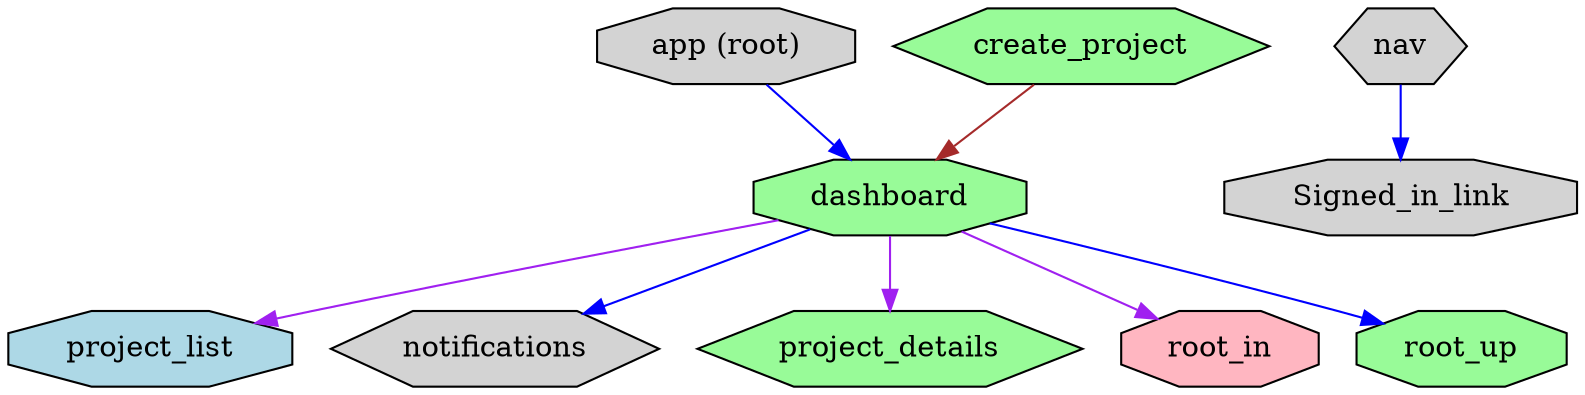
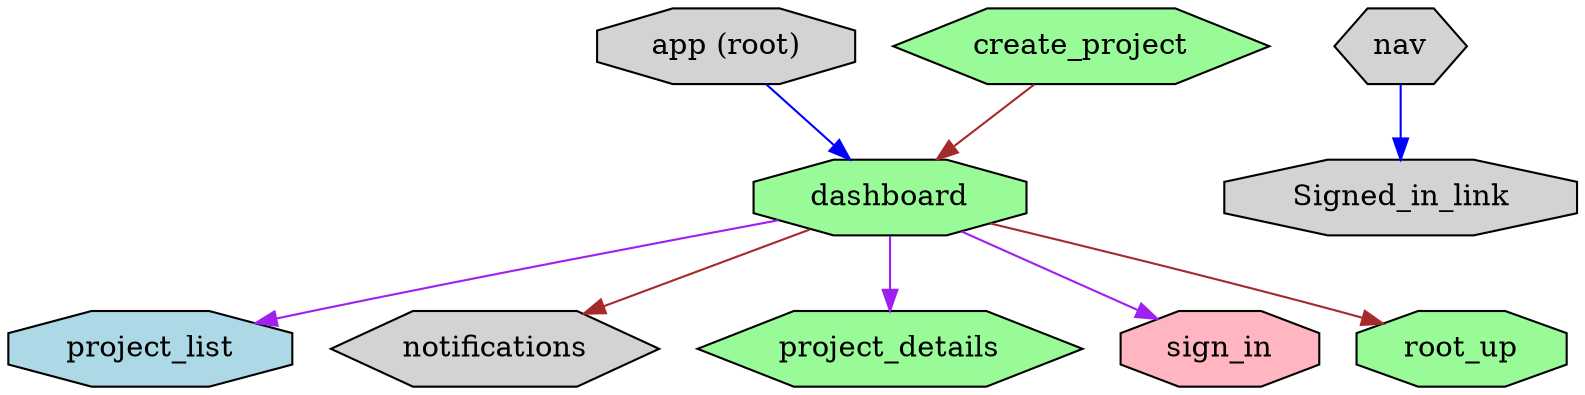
(707, 268) -> (707, 268)
(1176, 269) -> (1176, 269)
(1220, 349) -> (1220, 349)
